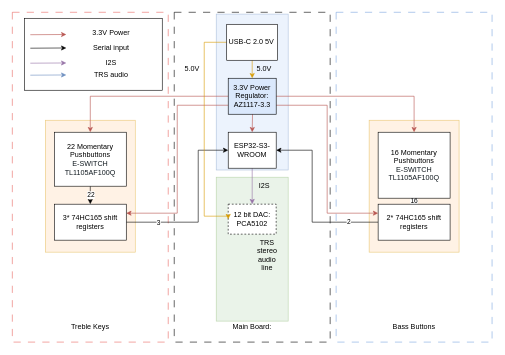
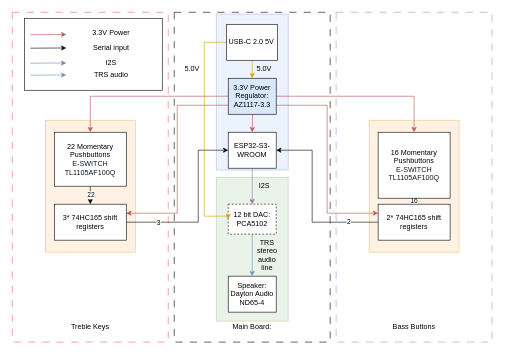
none -> (252, 270)
none -> (252, 294)
